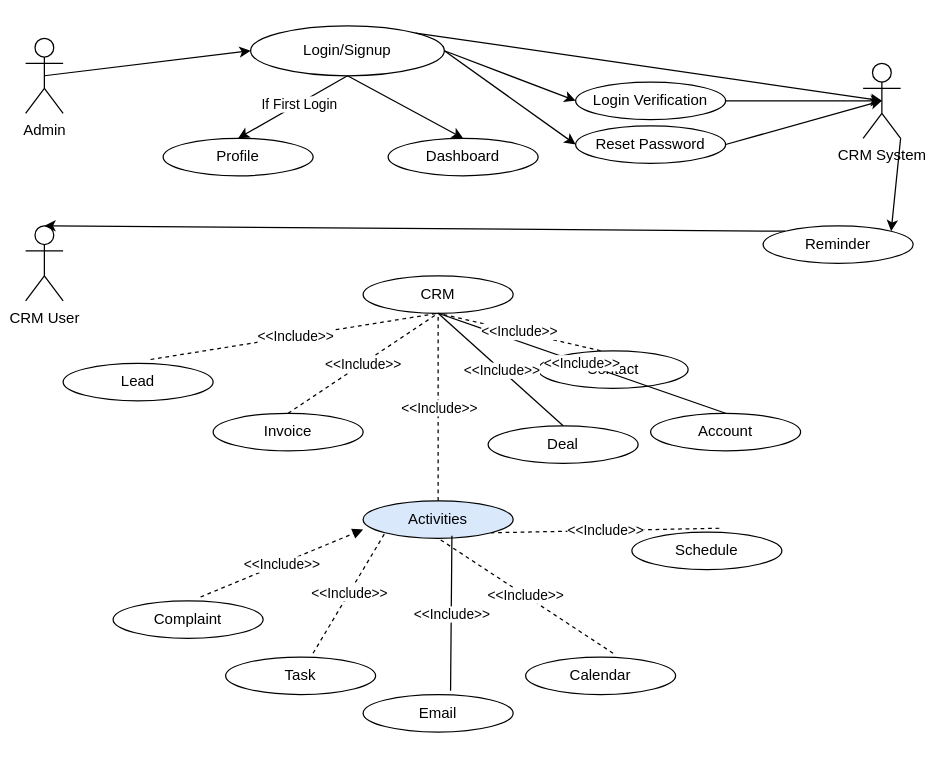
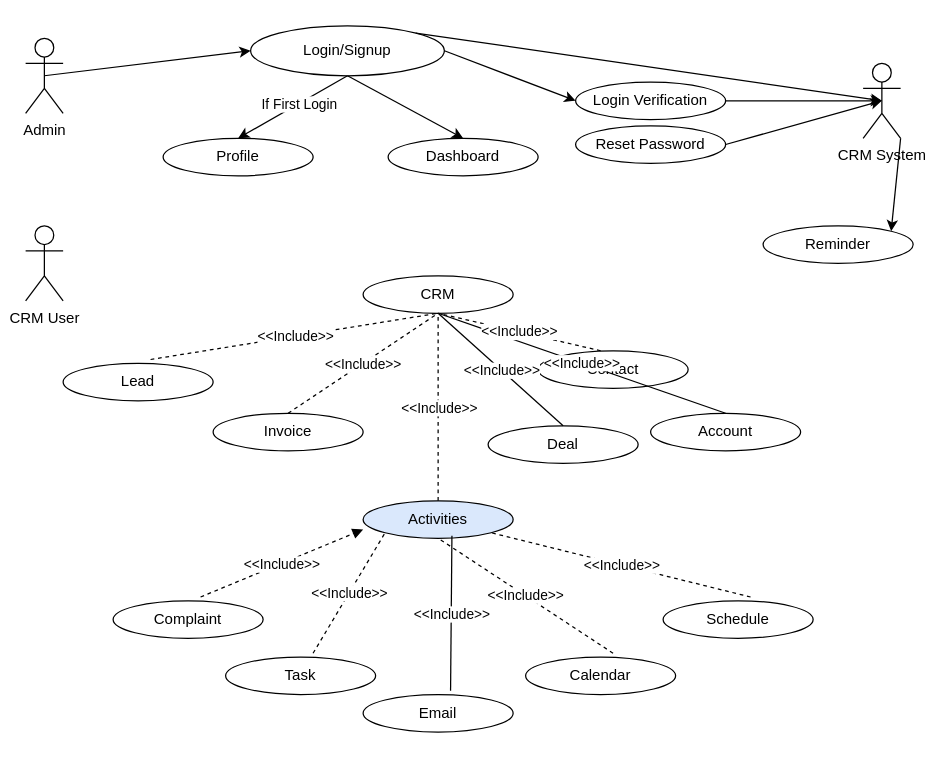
(509, 97) -> none
(419, 228) -> none
(707, 551) -> (738, 619)
